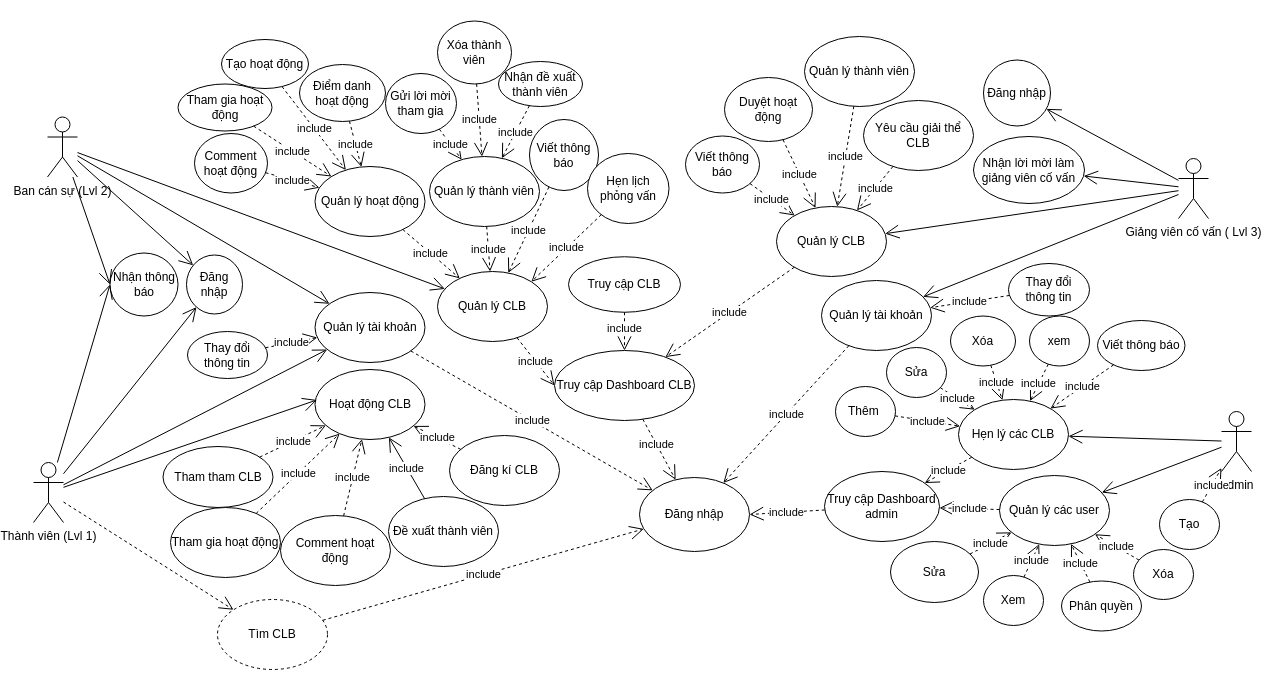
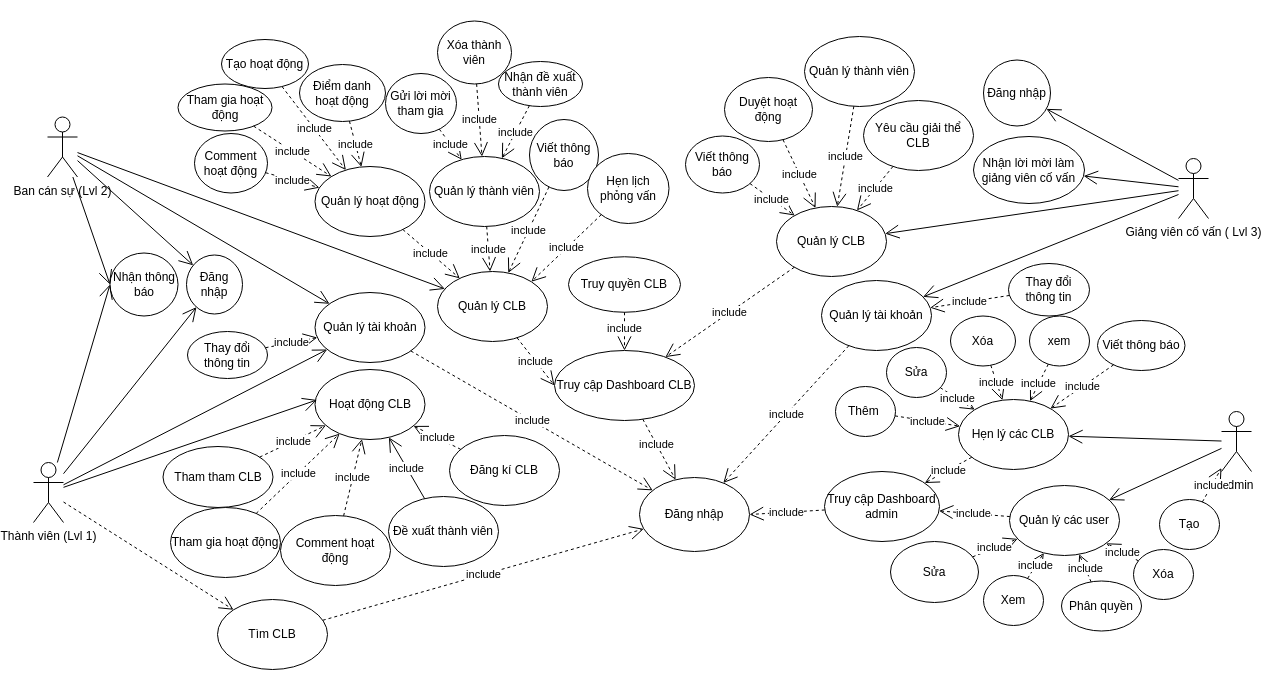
(625, 285) -> (625, 285)
(1055, 511) -> (1065, 521)
(273, 635) -> (273, 635)
